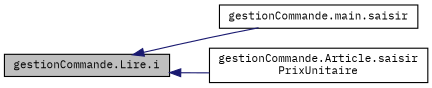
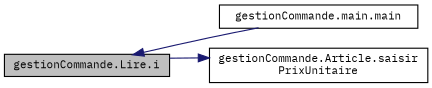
(319, 17) -> (319, 17)
(195, 73) -> (184, 58)
